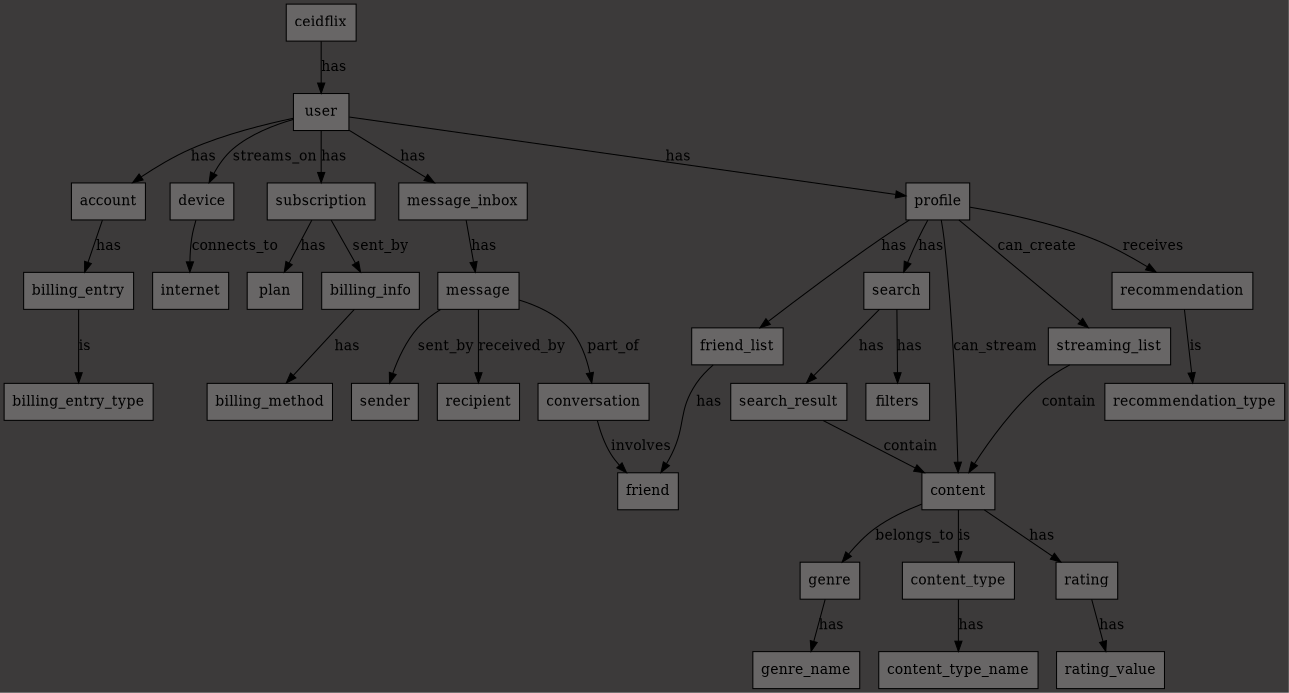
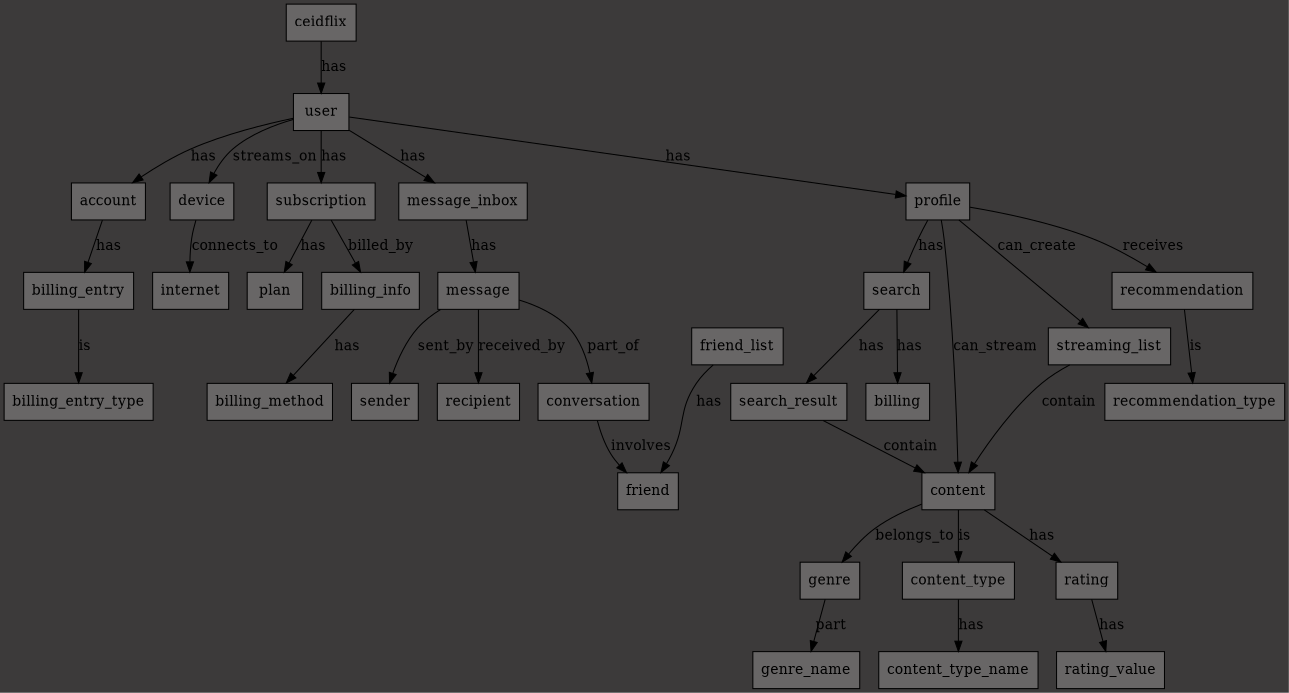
(381, 246) -> (381, 246)
(838, 269) -> none
(898, 402) -> (898, 402)
(831, 625) -> (831, 625)
